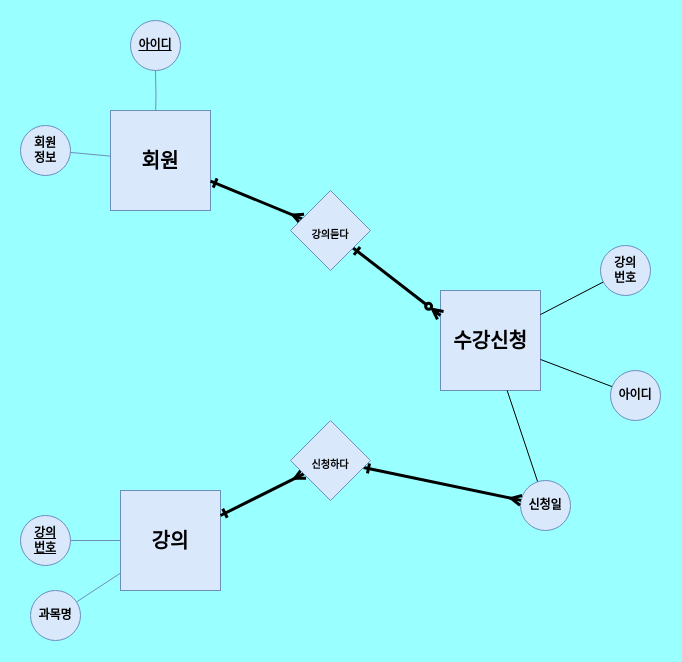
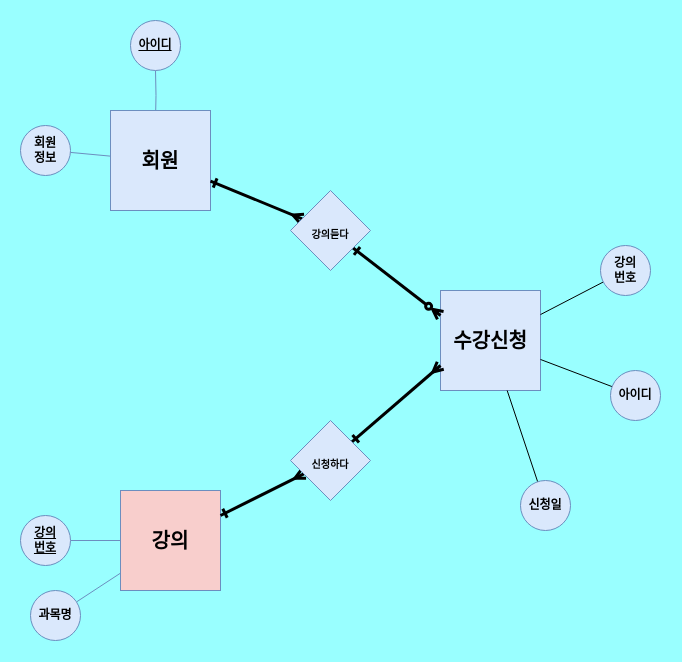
(442, 484) -> (396, 404)
(171, 541) -> (171, 541)
